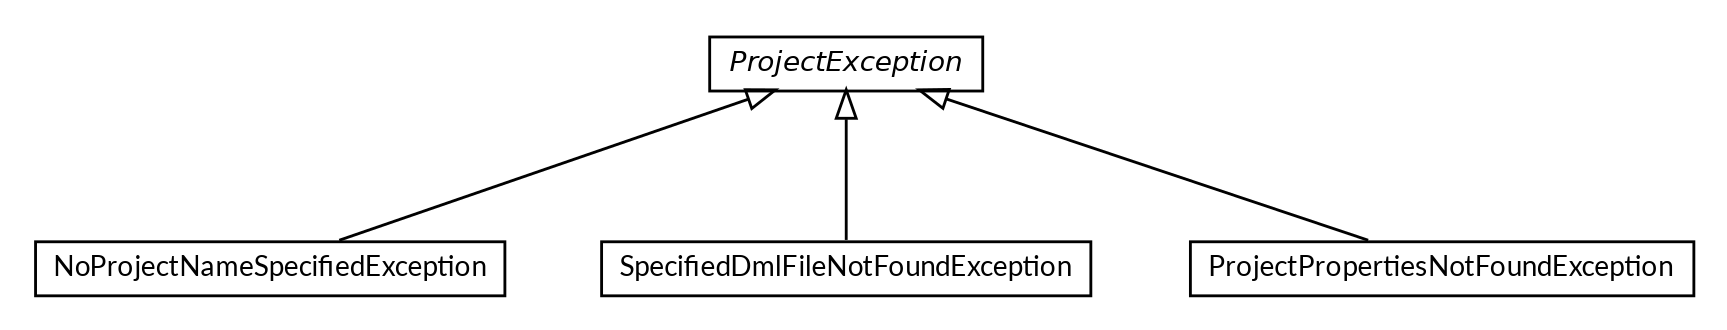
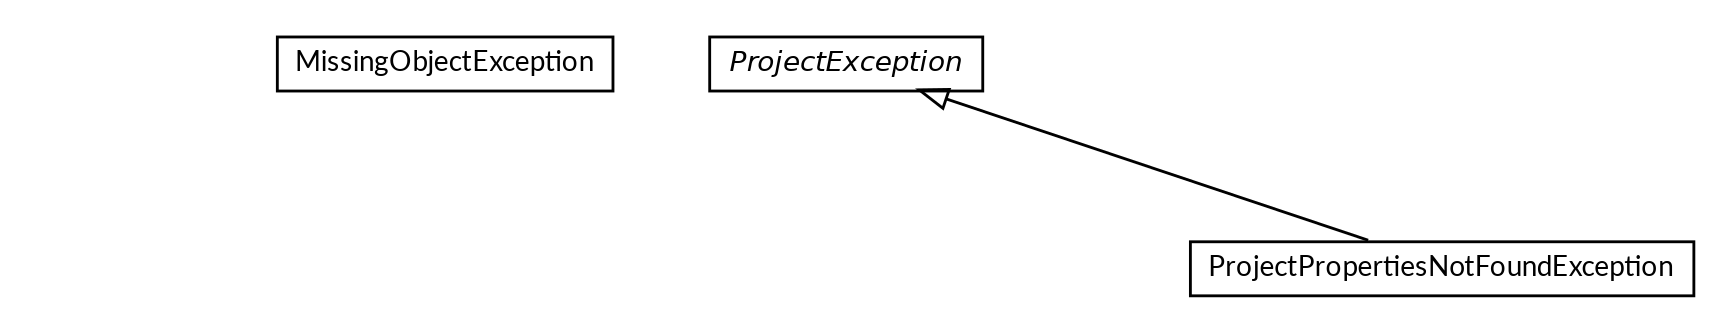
none -> (445, 63)
(269, 267) -> none
(846, 267) -> none
